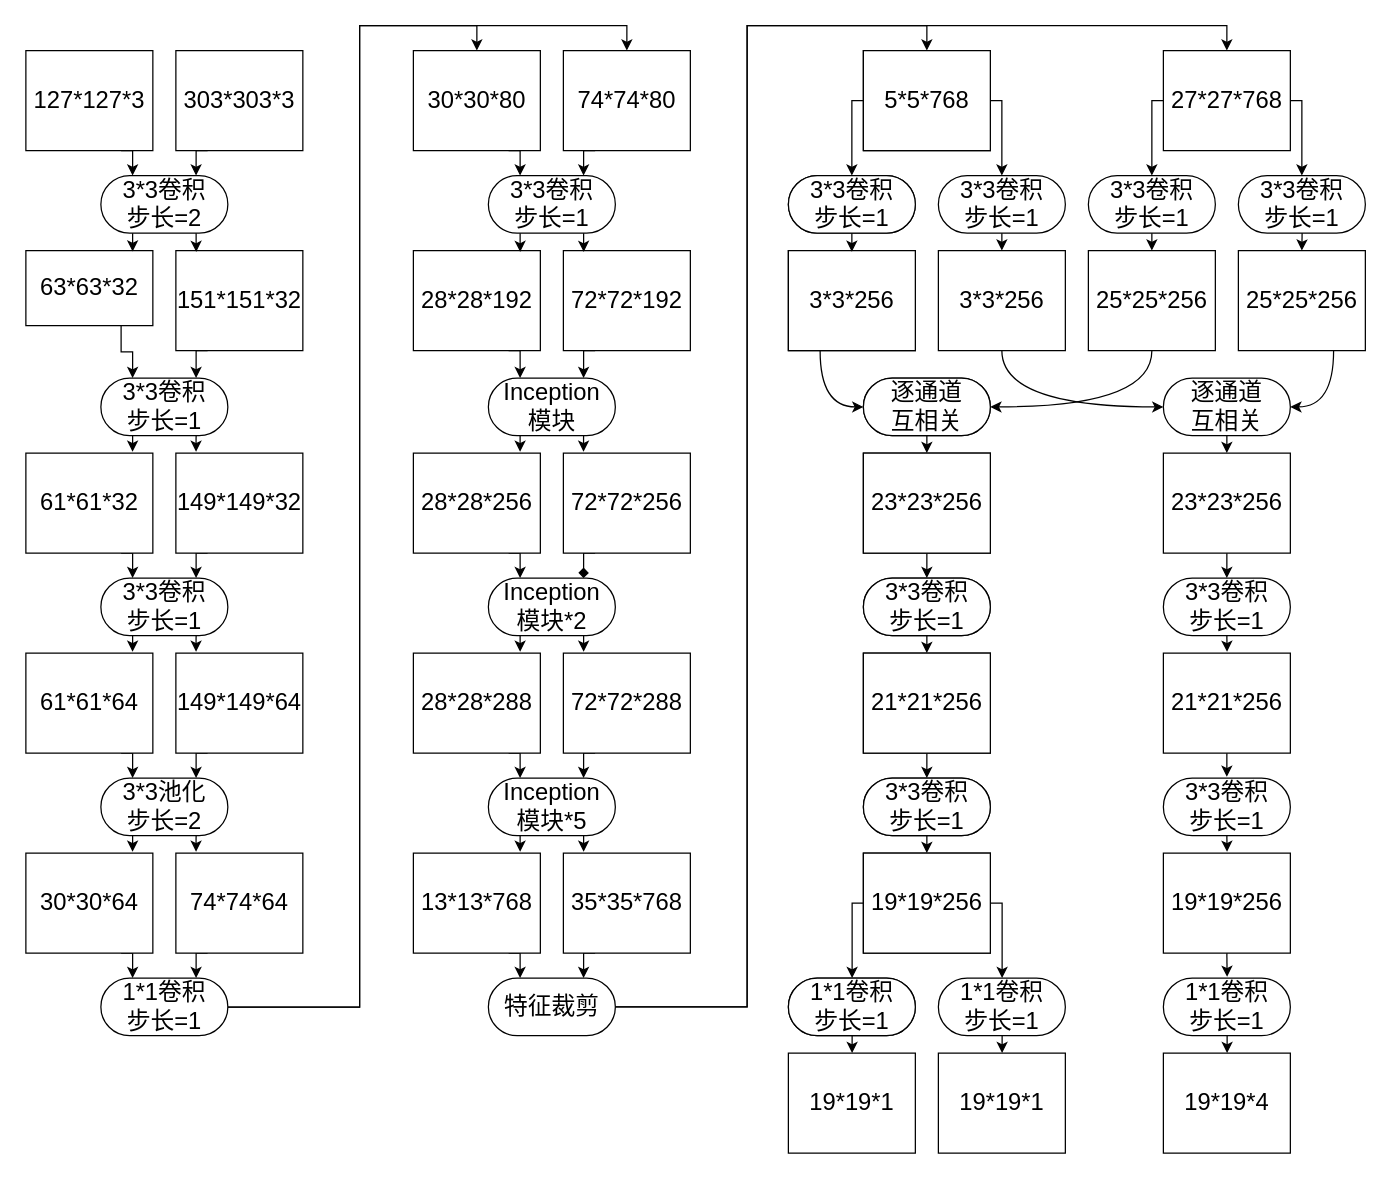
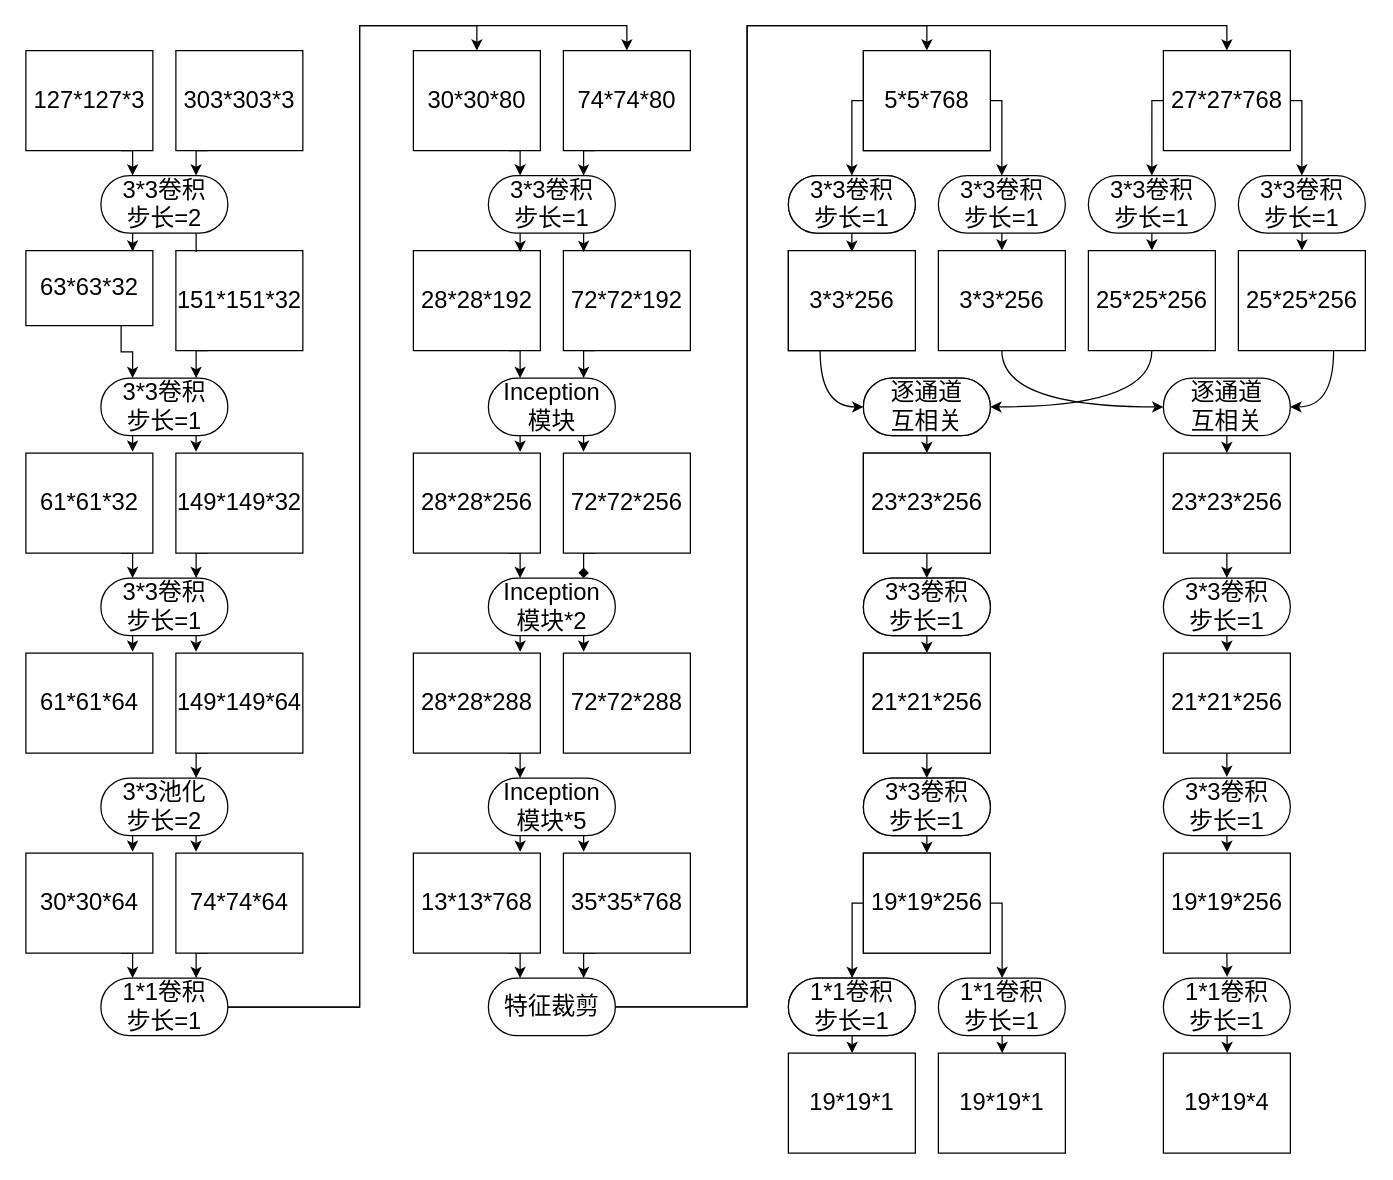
(196, 242) -> (196, 246)
(132, 760) -> none
(583, 760) -> none
